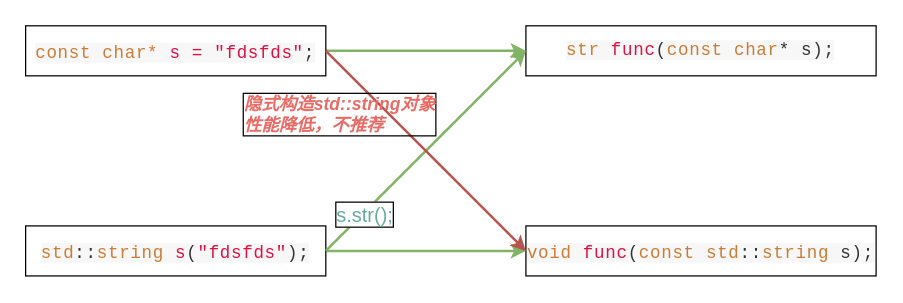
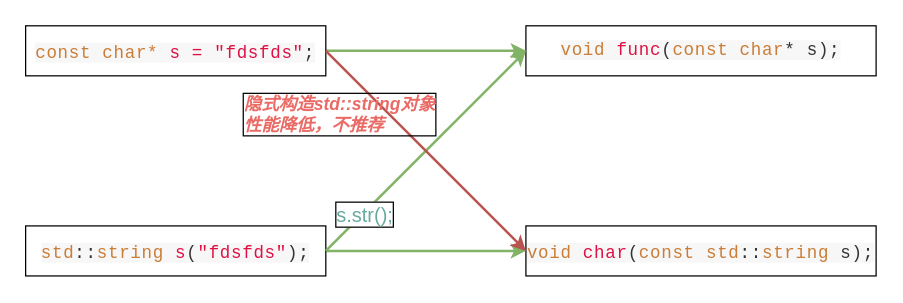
(701, 51) -> (701, 51)
(701, 251) -> (701, 251)
